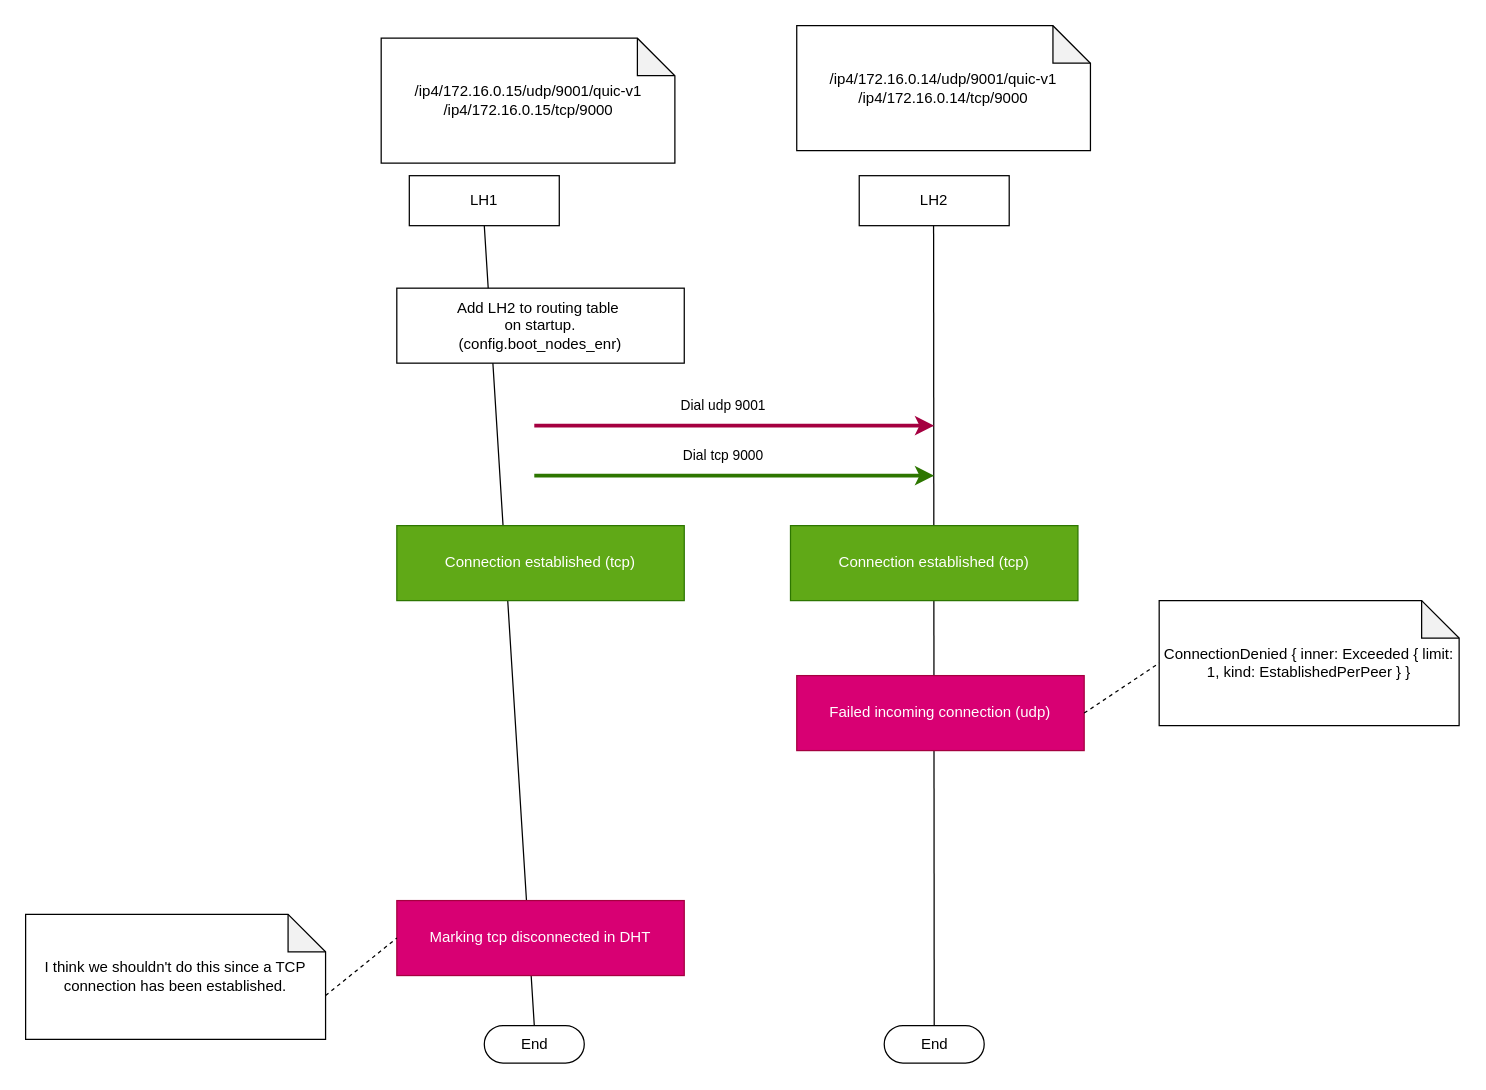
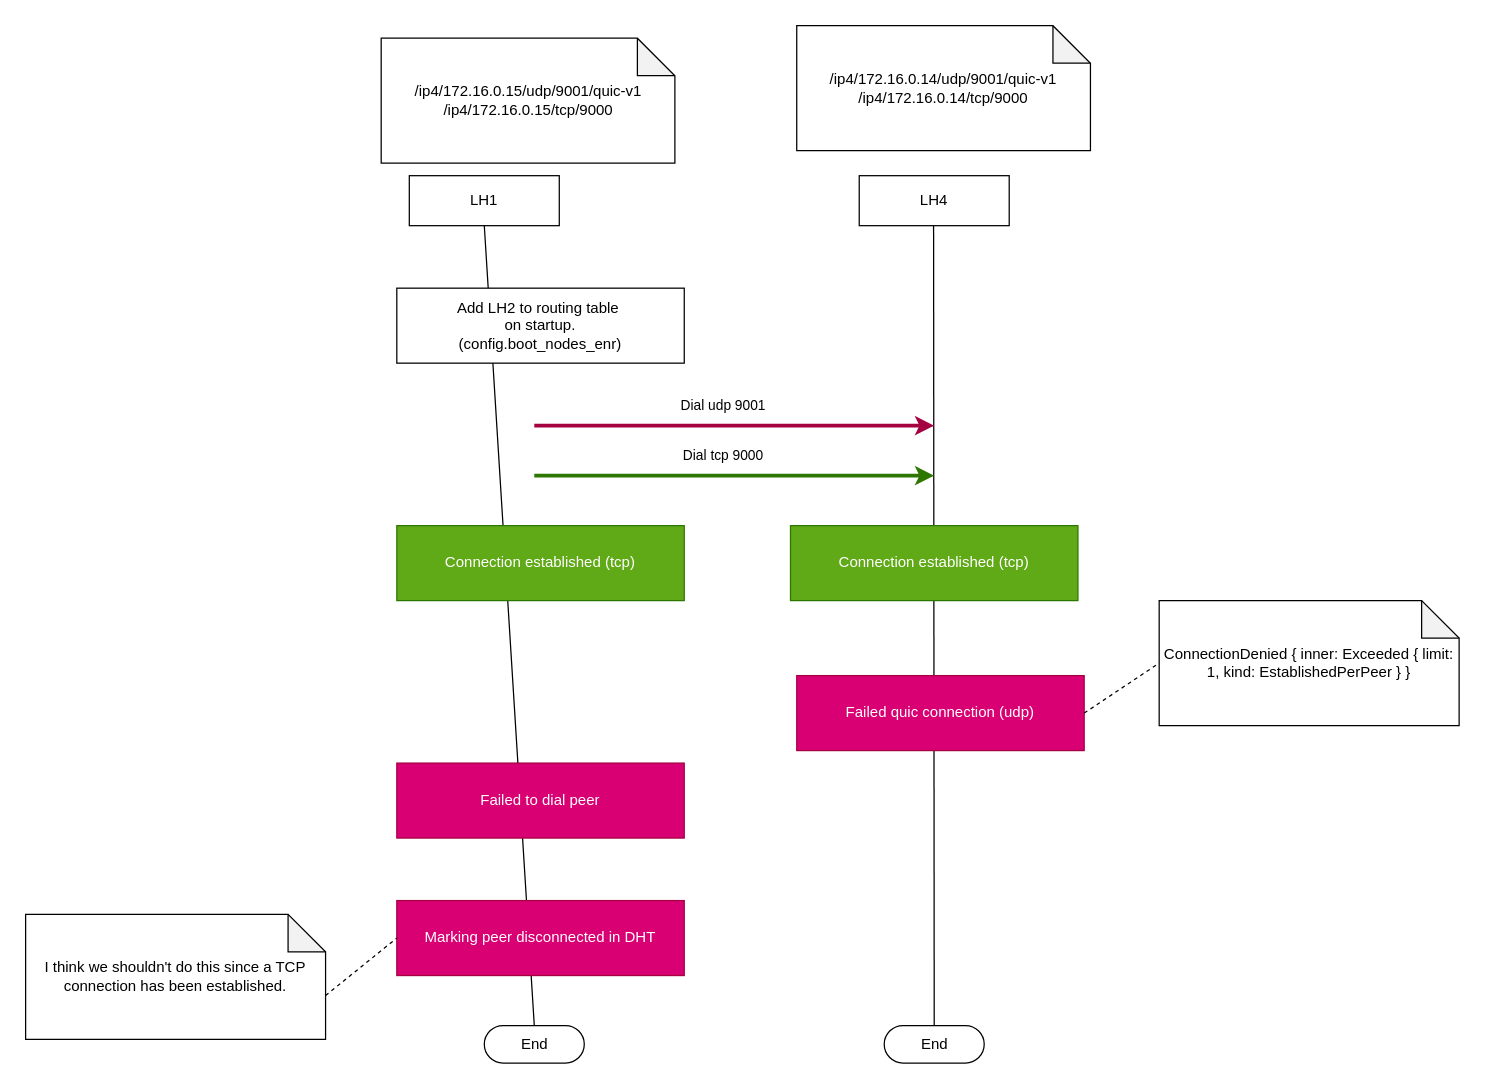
(934, 201) -> (934, 201)
(941, 713) -> (941, 713)
none -> (541, 801)
(541, 938) -> (541, 938)
